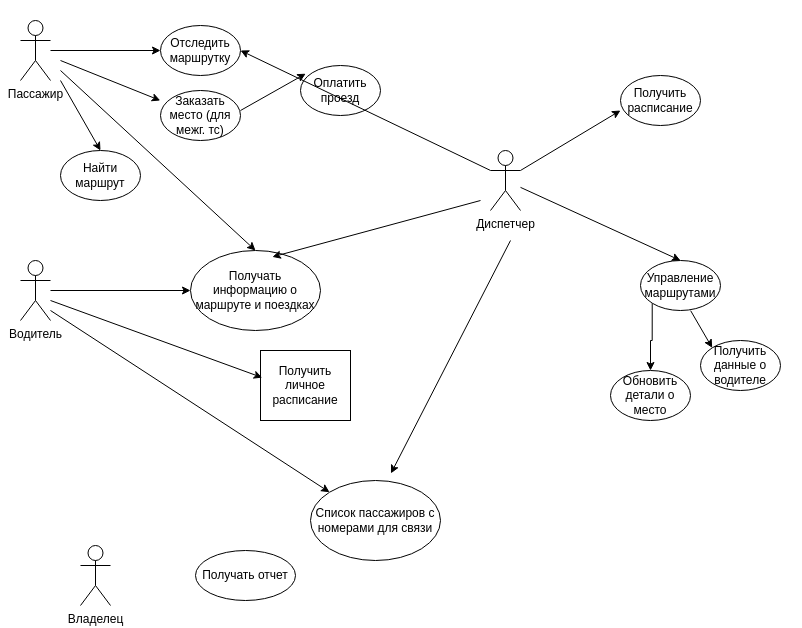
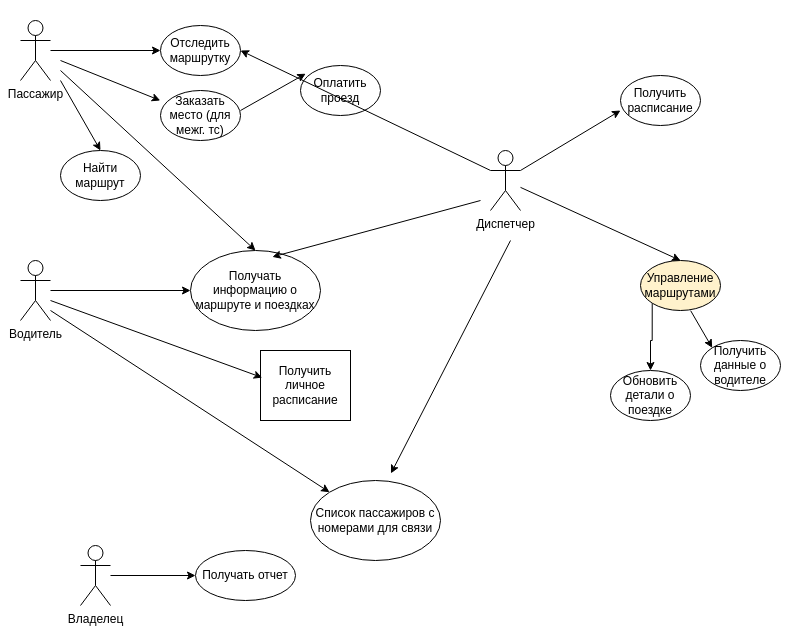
(681, 286) -> (681, 286)
(651, 396) -> (651, 396)
none -> (150, 576)
